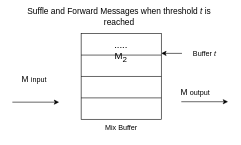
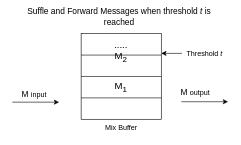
(205, 54) -> (205, 54)
(34, 80) -> (34, 95)
none -> (121, 87)
